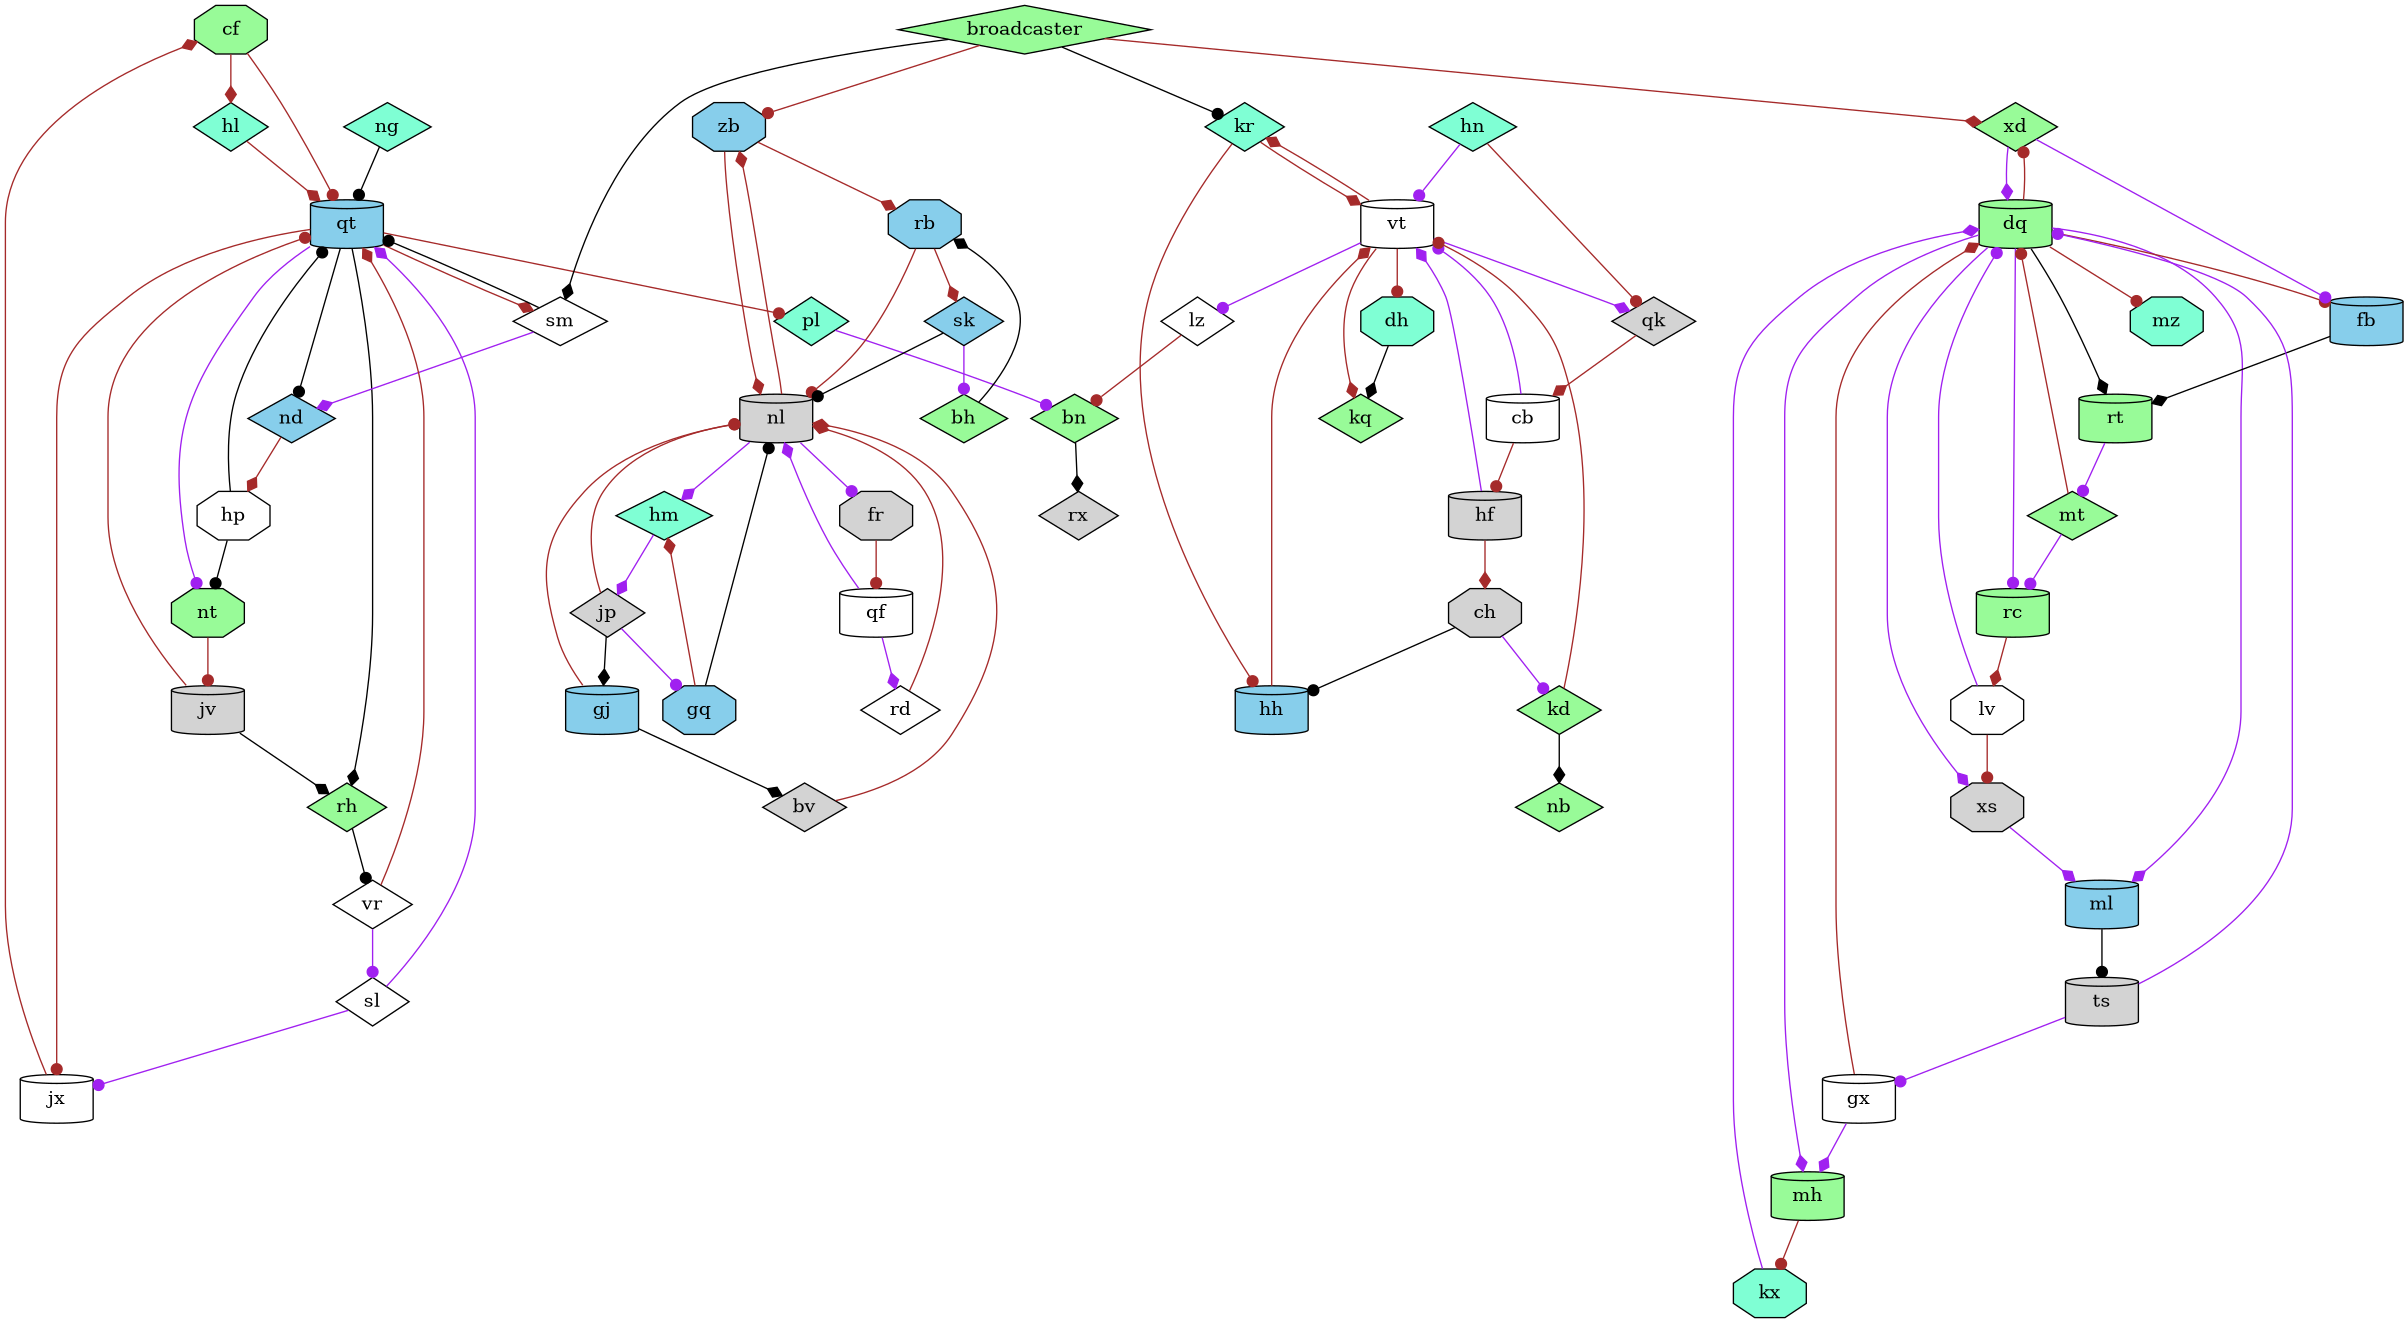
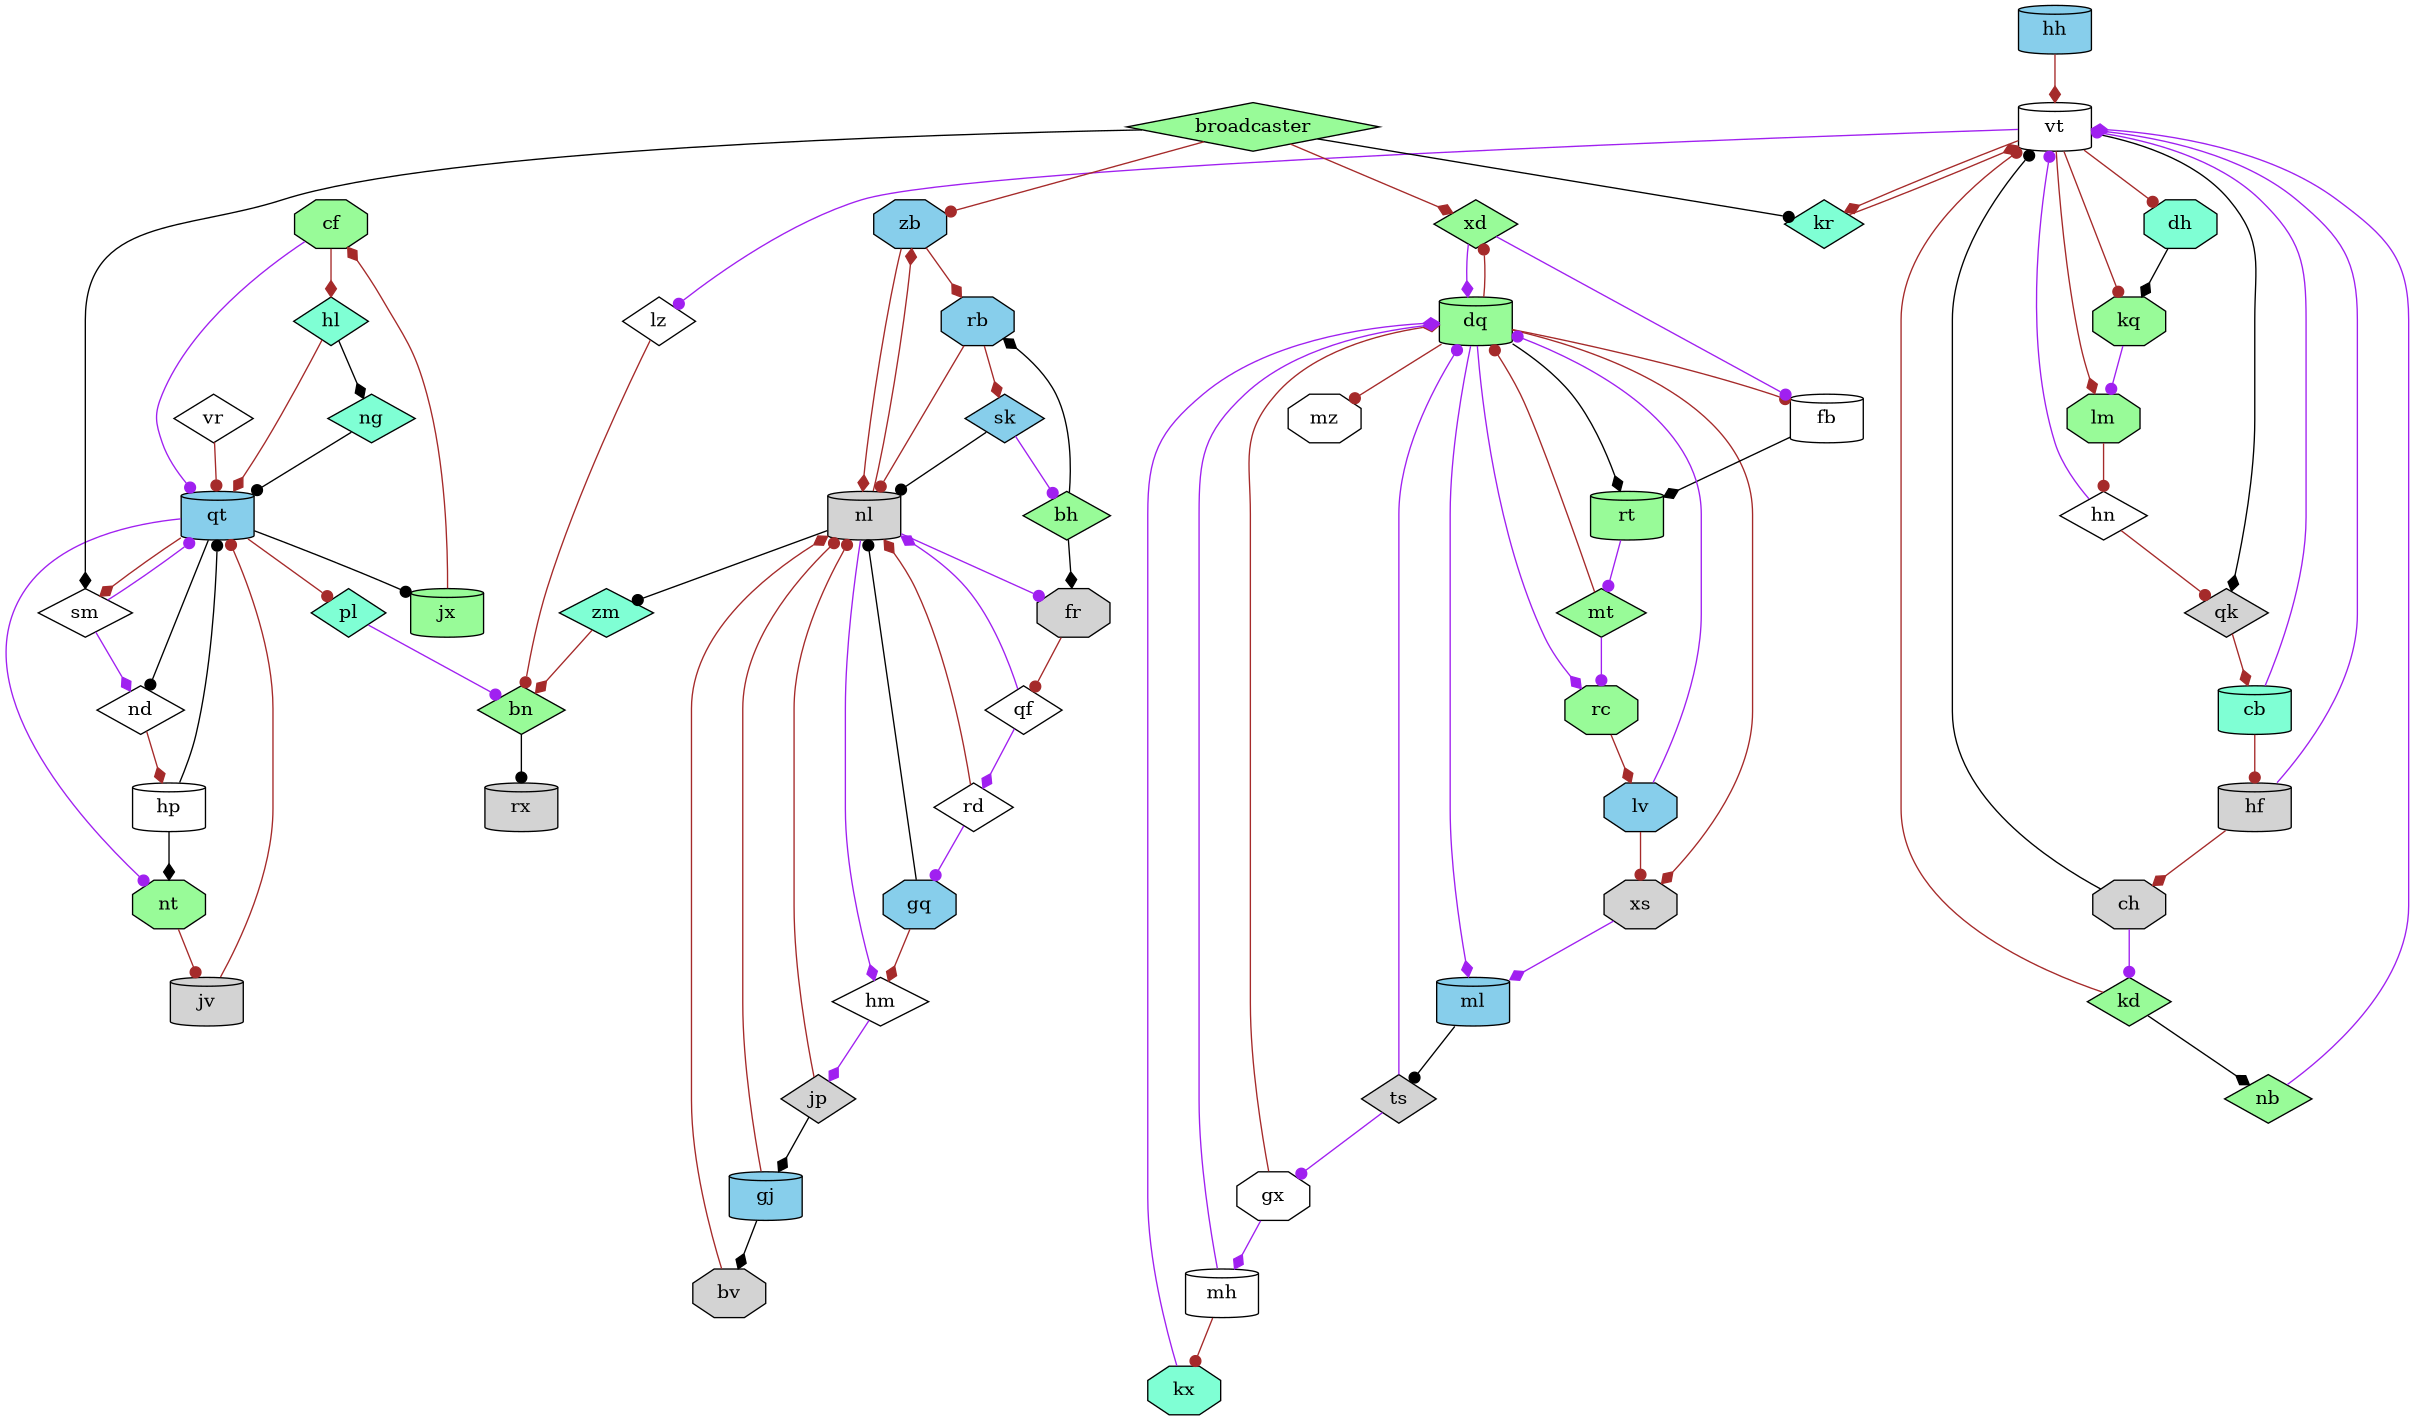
(291, 120) -> (191, 345)
(1473, 127) -> (2104, 516)
(1524, 272) -> (2255, 307)
(467, 275) -> (147, 574)
(1345, 312) -> (2090, 219)
(2167, 321) -> (1325, 418)
(2367, 321) -> (1827, 418)
none -> (348, 362)
(1143, 410) -> none
(2014, 413) -> (1504, 517)
(292, 418) -> (141, 710)
(1361, 418) -> (2129, 321)
(1523, 418) -> (2255, 710)
none -> (2104, 418)
(1076, 459) -> (521, 753)
(1887, 503) -> (1753, 542)
(234, 516) -> (169, 807)
(664, 516) -> (880, 1002)
(1079, 516) -> (521, 807)
none -> (2409, 530)
none -> (1070, 555)
(222, 559) -> (169, 848)
(57, 569) -> (328, 559)
(424, 572) -> (215, 461)
none -> (606, 613)
(876, 613) -> (1024, 710)
(2013, 613) -> (1601, 710)
(1785, 645) -> (1199, 728)
(647, 655) -> (951, 848)
(1387, 658) -> (1952, 547)
(1987, 710) -> (1641, 807)
(347, 807) -> none
(805, 807) -> (729, 1293)
(373, 1002) -> none
(2102, 1002) -> (1399, 1099)
(57, 1099) -> (447, 613)
(1859, 1099) -> (1273, 1196)
(1808, 1196) -> (1222, 1293)
